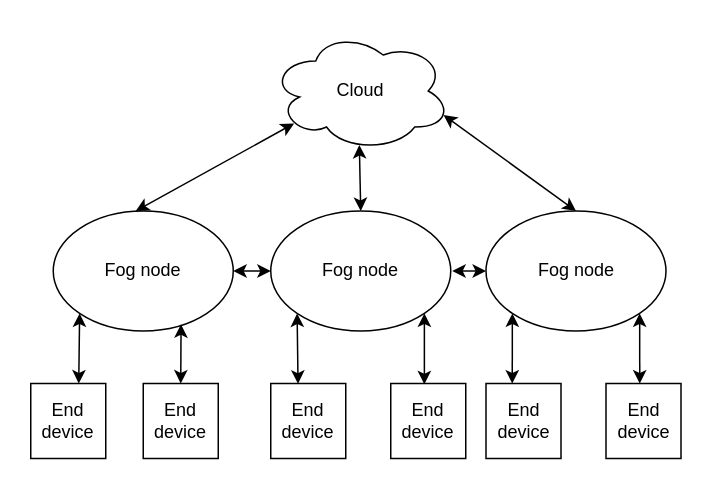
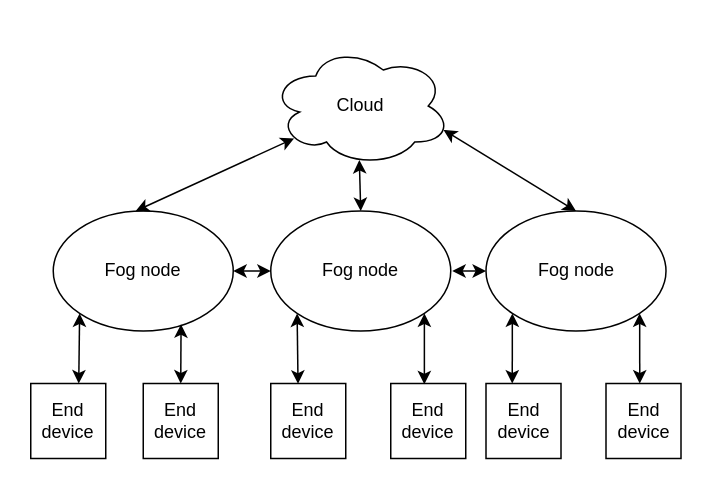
(361, 91) -> (361, 106)
